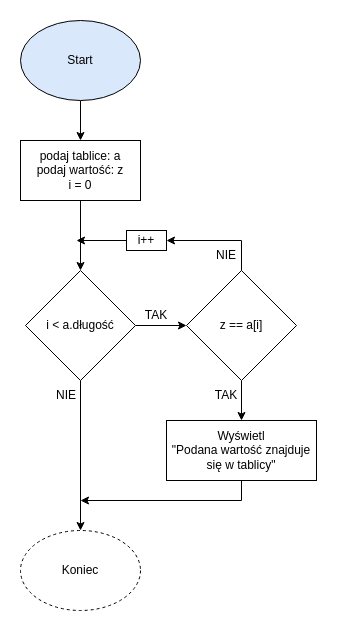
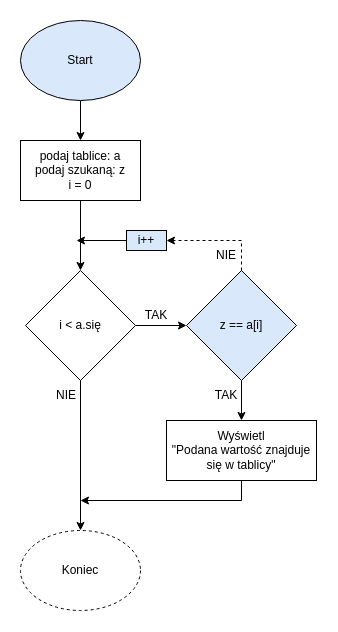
(81, 171) -> (81, 171)
(147, 241) -> (147, 241)
(221, 241) -> (221, 241)
(81, 326) -> (81, 326)
(242, 326) -> (242, 326)
